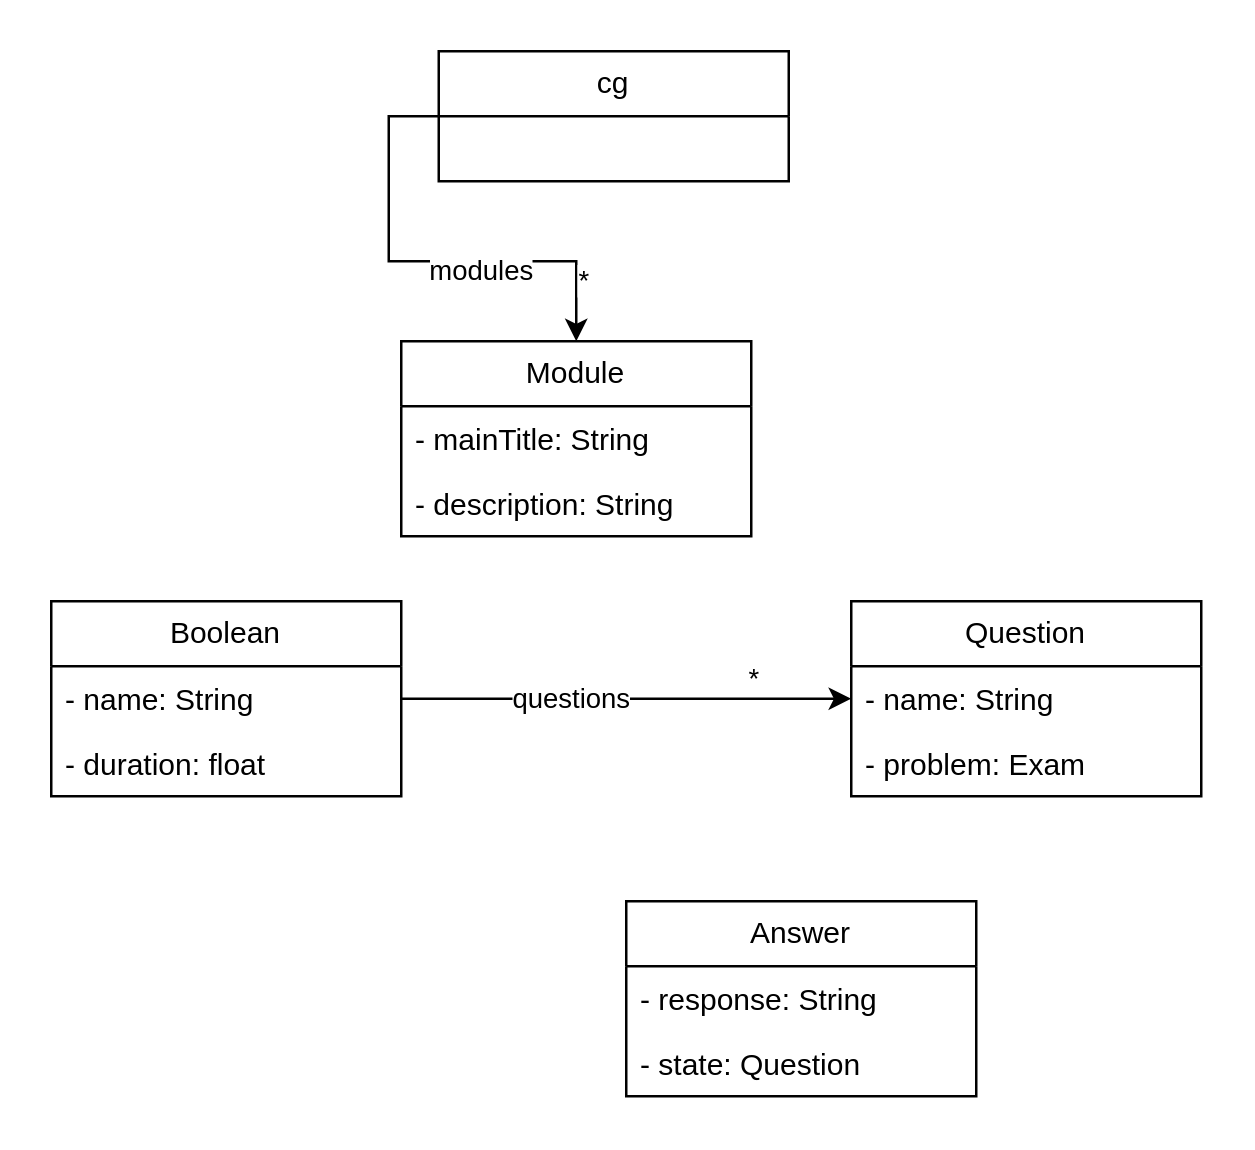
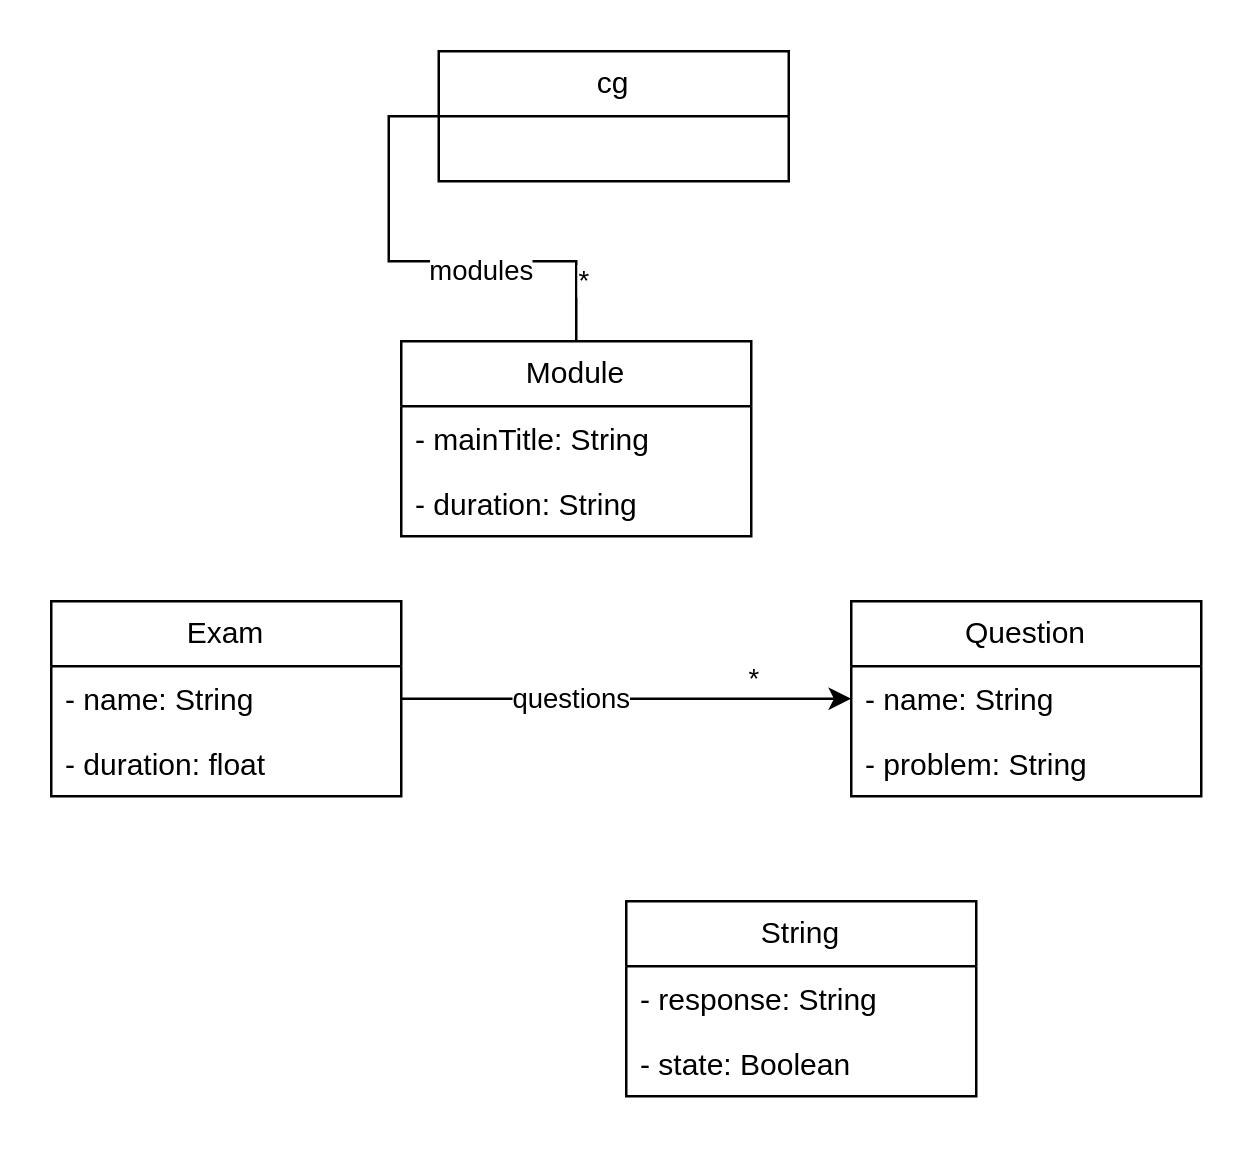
(576, 323) -> (576, 329)
(569, 507) -> (548, 507)
(226, 634) -> (226, 634)
(977, 767) -> (990, 767)
(801, 934) -> (801, 934)
(768, 1067) -> (760, 1067)
